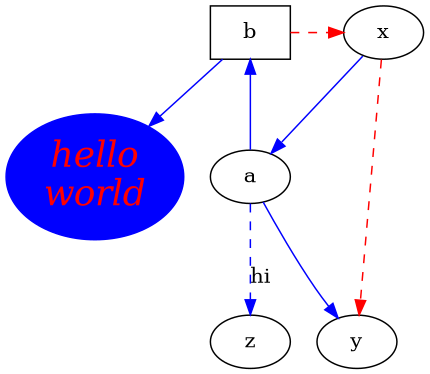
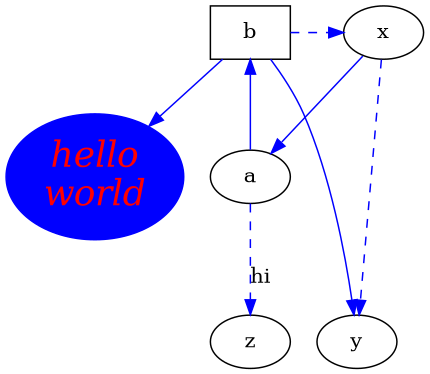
(310, 33) -> (310, 33)
(371, 180) -> (371, 180)
(294, 256) -> (325, 175)
